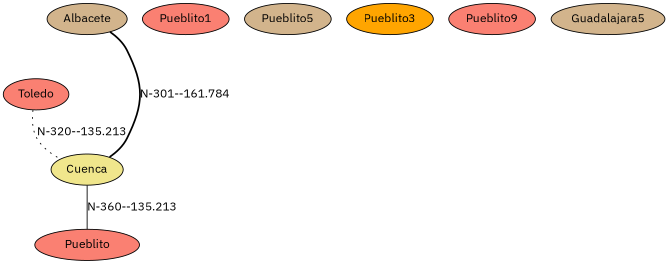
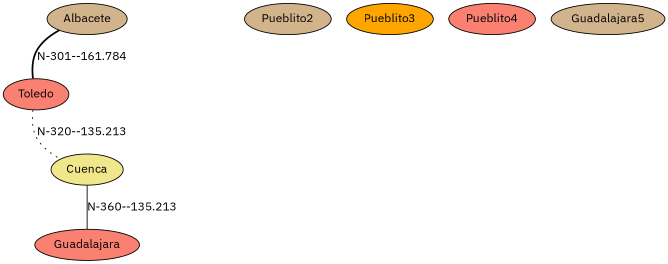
(186, 19) -> none
(288, 19) -> (288, 19)
(492, 19) -> (492, 19)
(140, 95) -> (37, 50)
(87, 245) -> (87, 245)
